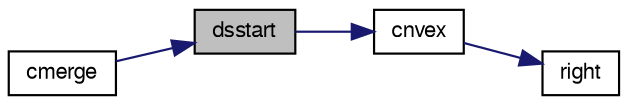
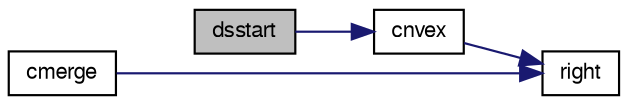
(145, 55) -> (318, 73)
